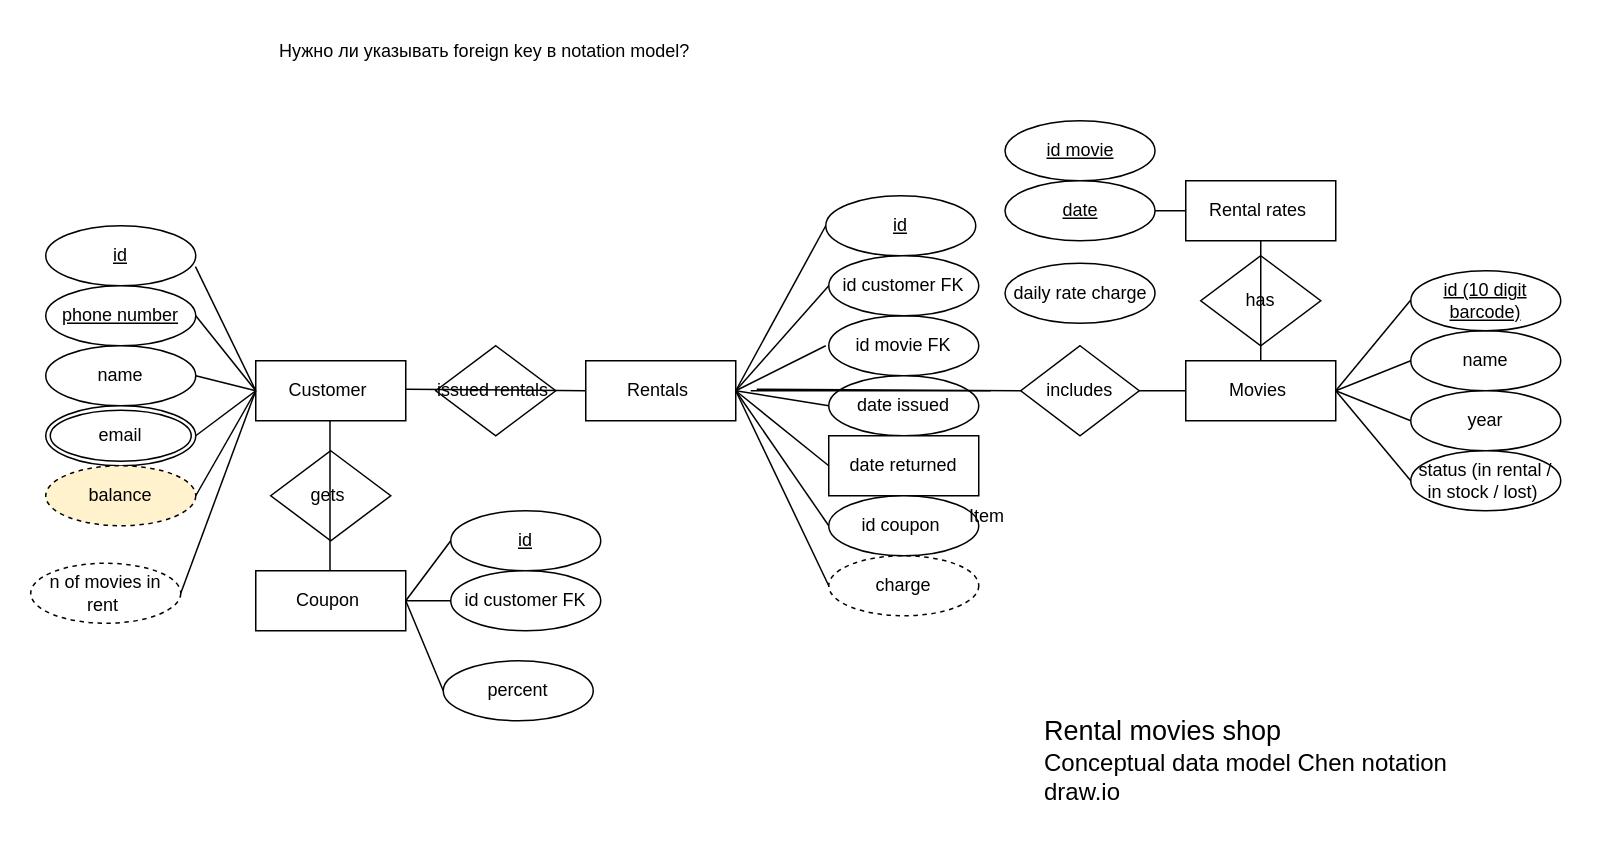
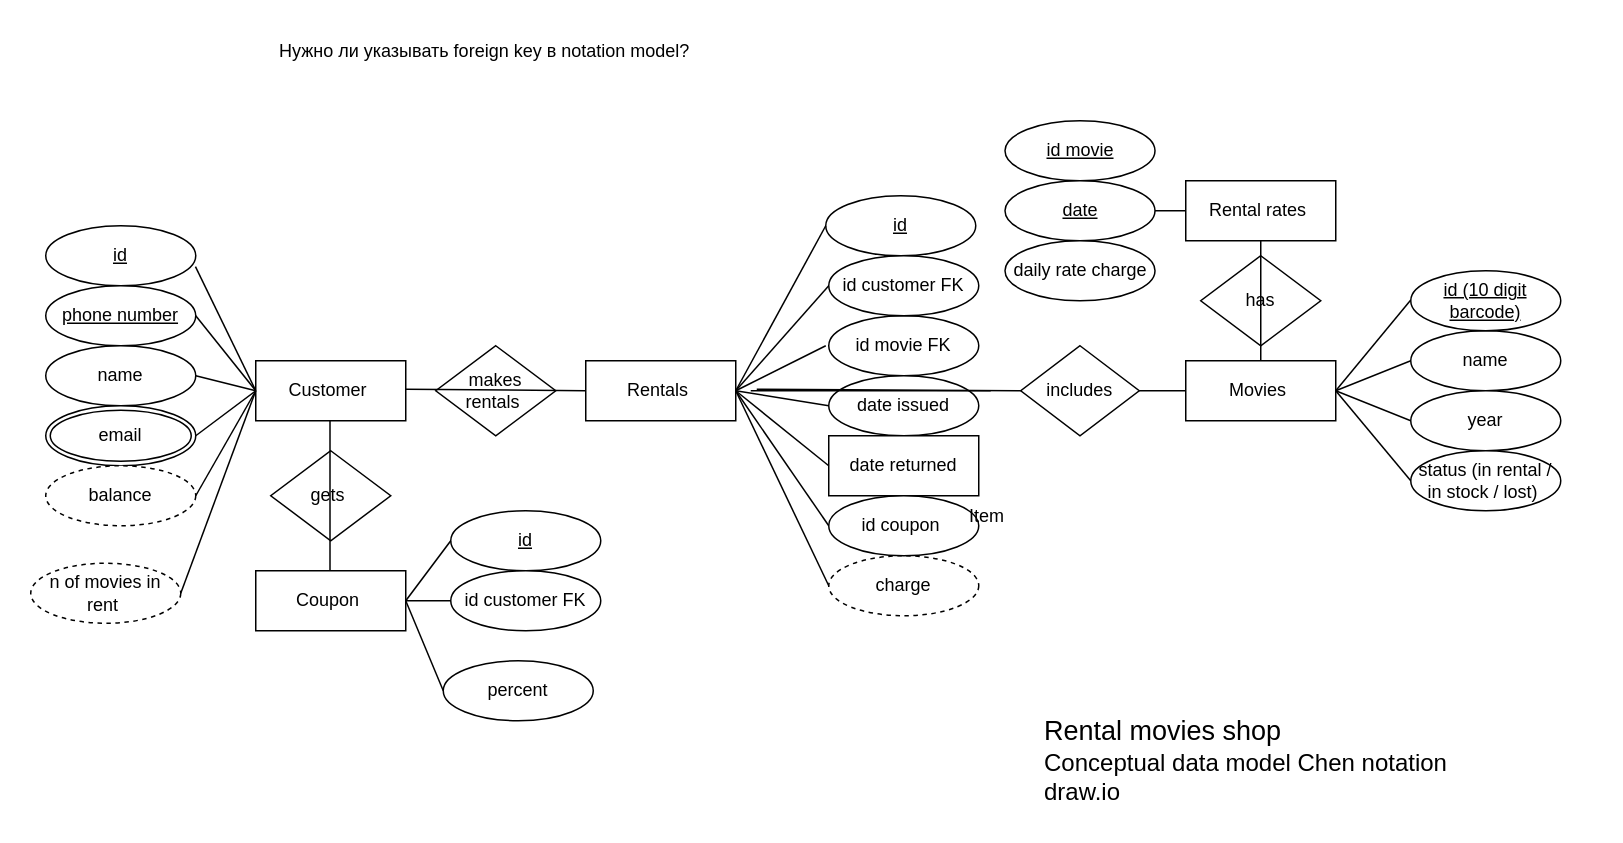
(1080, 293) -> (1080, 271)
(496, 391) -> (496, 391)
(121, 496) -> (121, 496)
